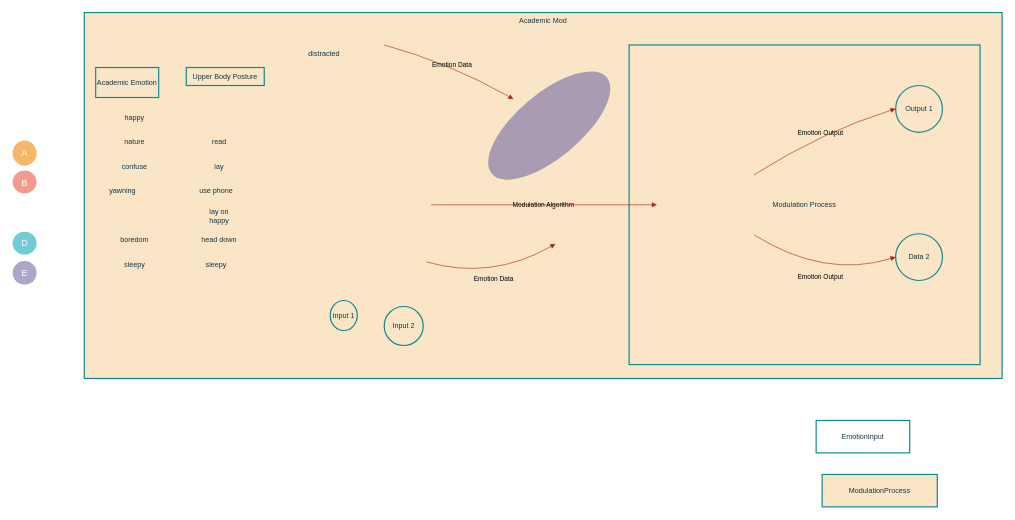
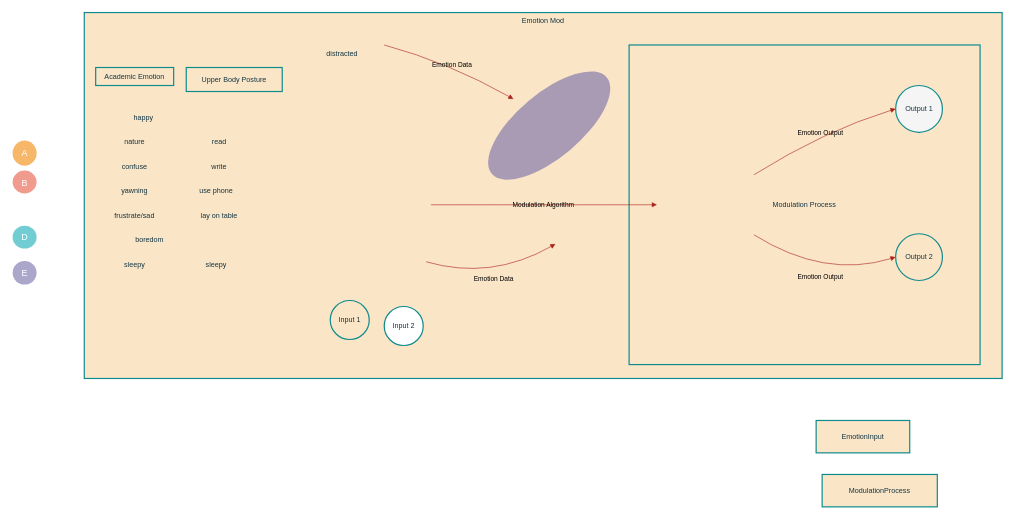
(543, 21) -> (543, 21)
(324, 54) -> (342, 54)
(225, 76) -> (234, 79)
(127, 82) -> (135, 76)
(919, 109) -> (919, 109)
(135, 117) -> (144, 117)
(219, 167) -> (219, 167)
(123, 191) -> (135, 191)
none -> (135, 216)
(219, 216) -> (219, 216)
(135, 240) -> (150, 240)
(219, 240) -> none
(25, 243) -> (25, 237)
(920, 257) -> (920, 257)
(344, 315) -> (350, 320)
(404, 326) -> (404, 326)
(863, 437) -> (863, 437)
